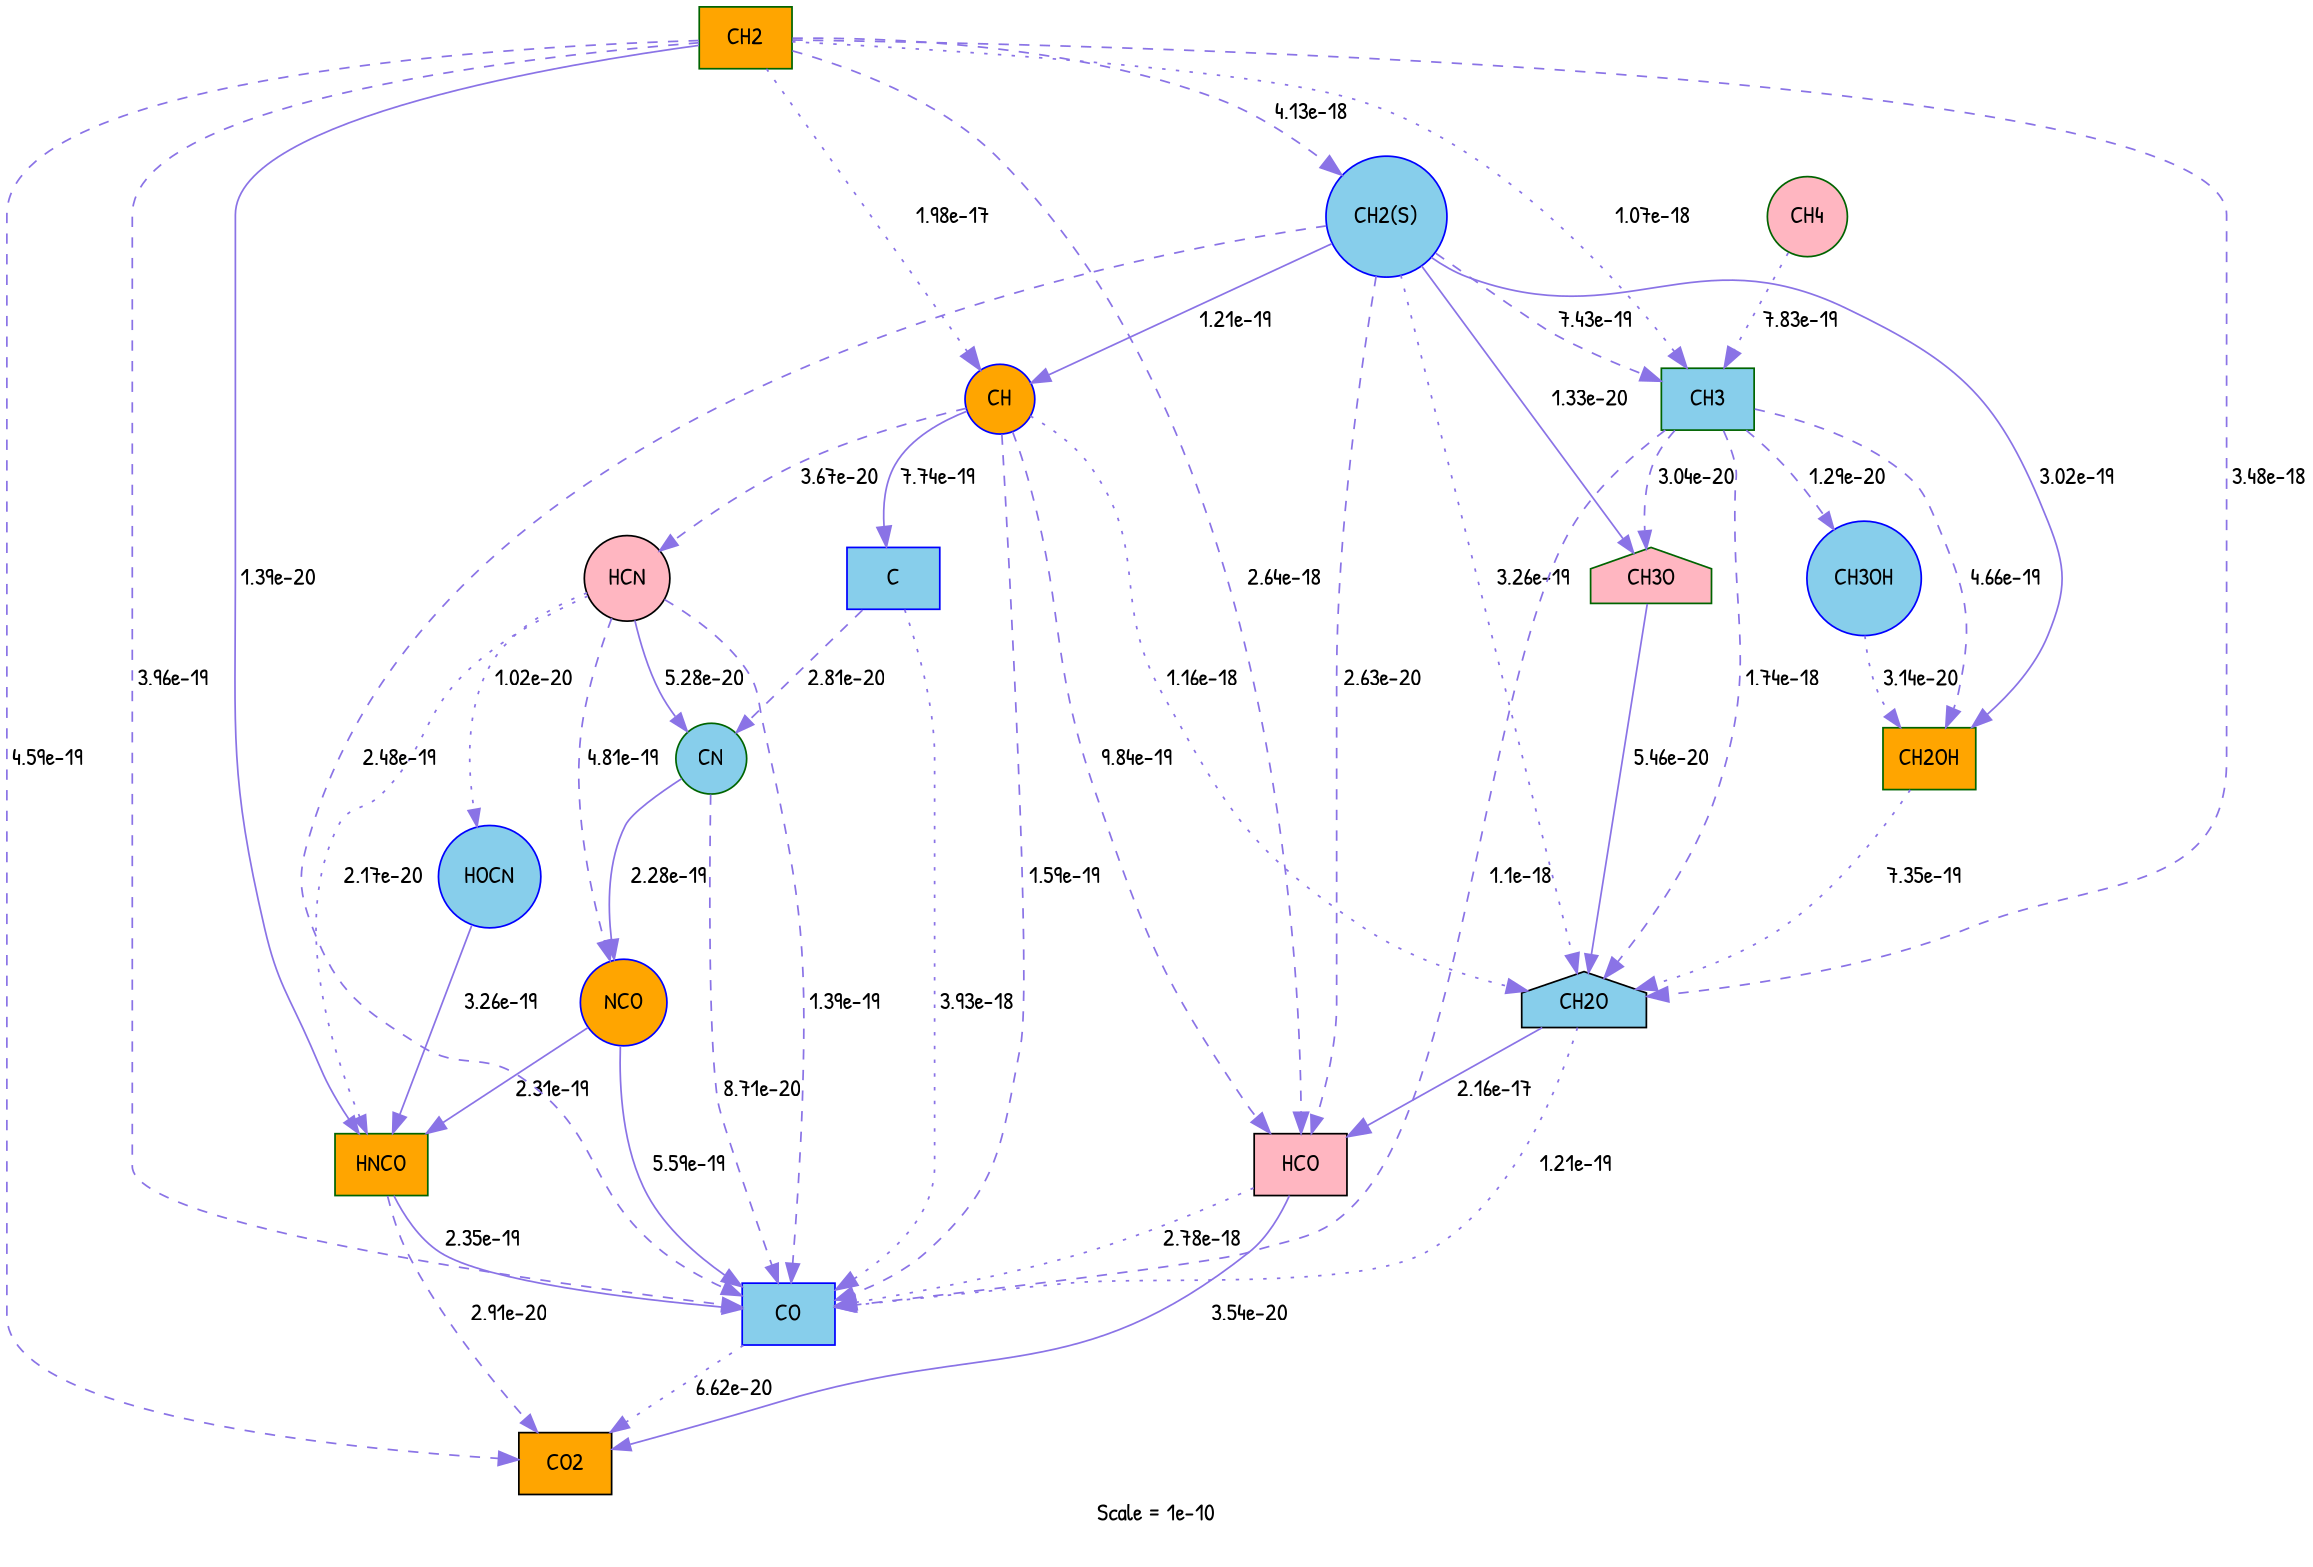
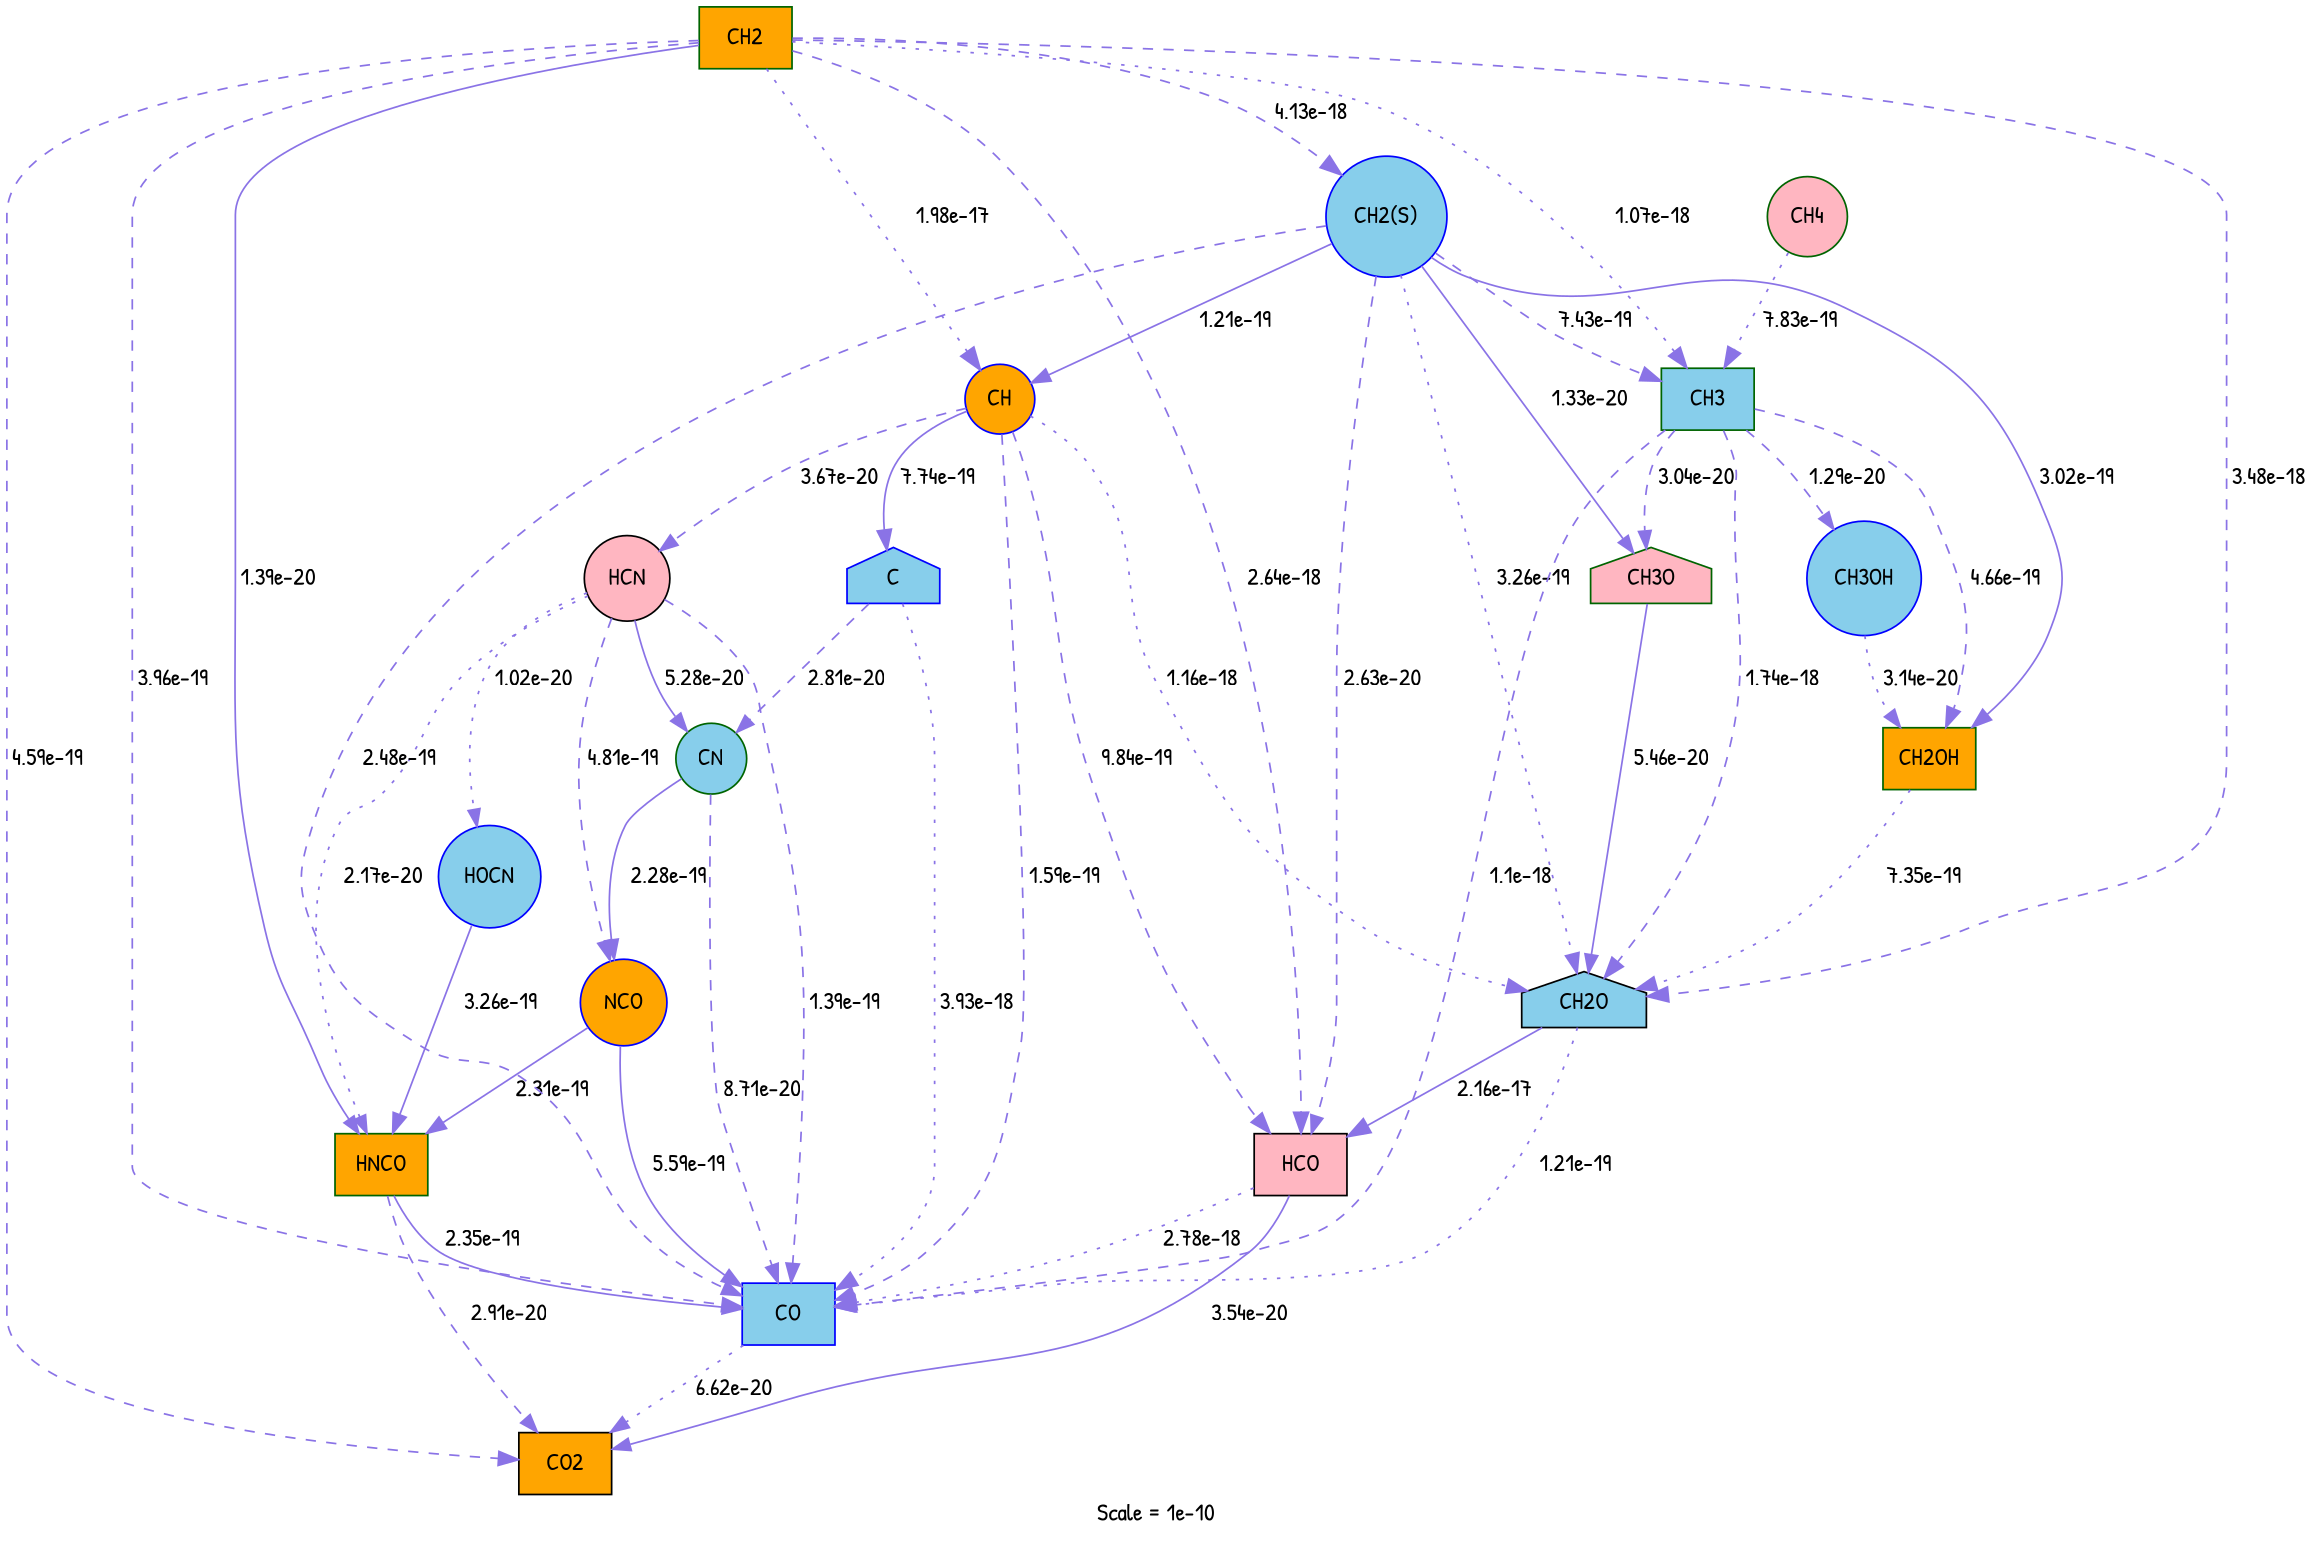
(893, 578) -> (893, 578)
